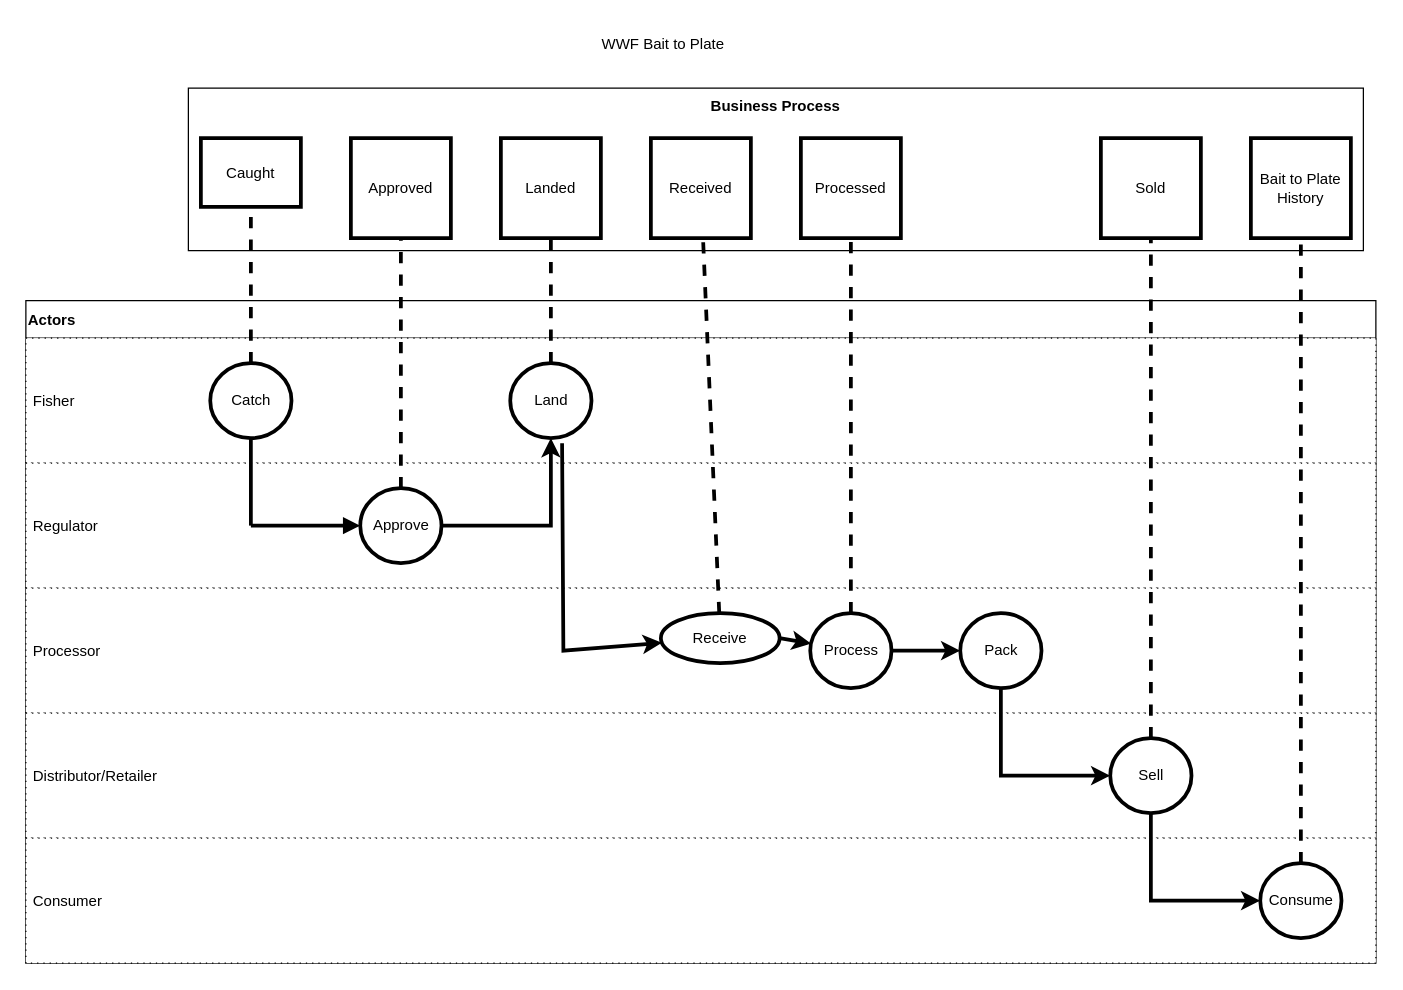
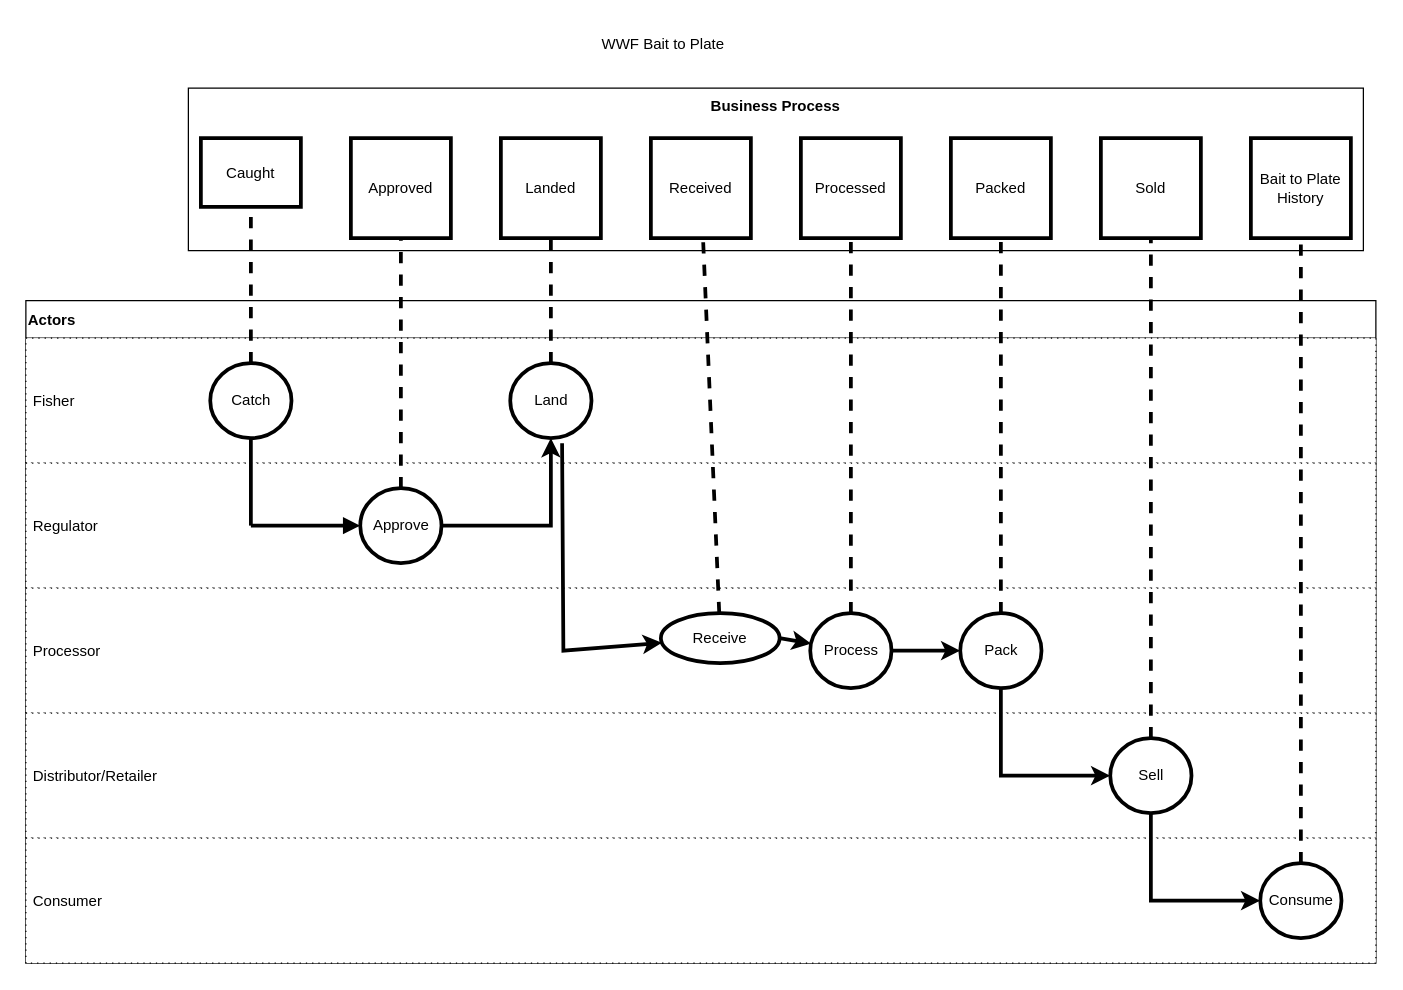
none -> (1001, 188)
none -> (1001, 246)
